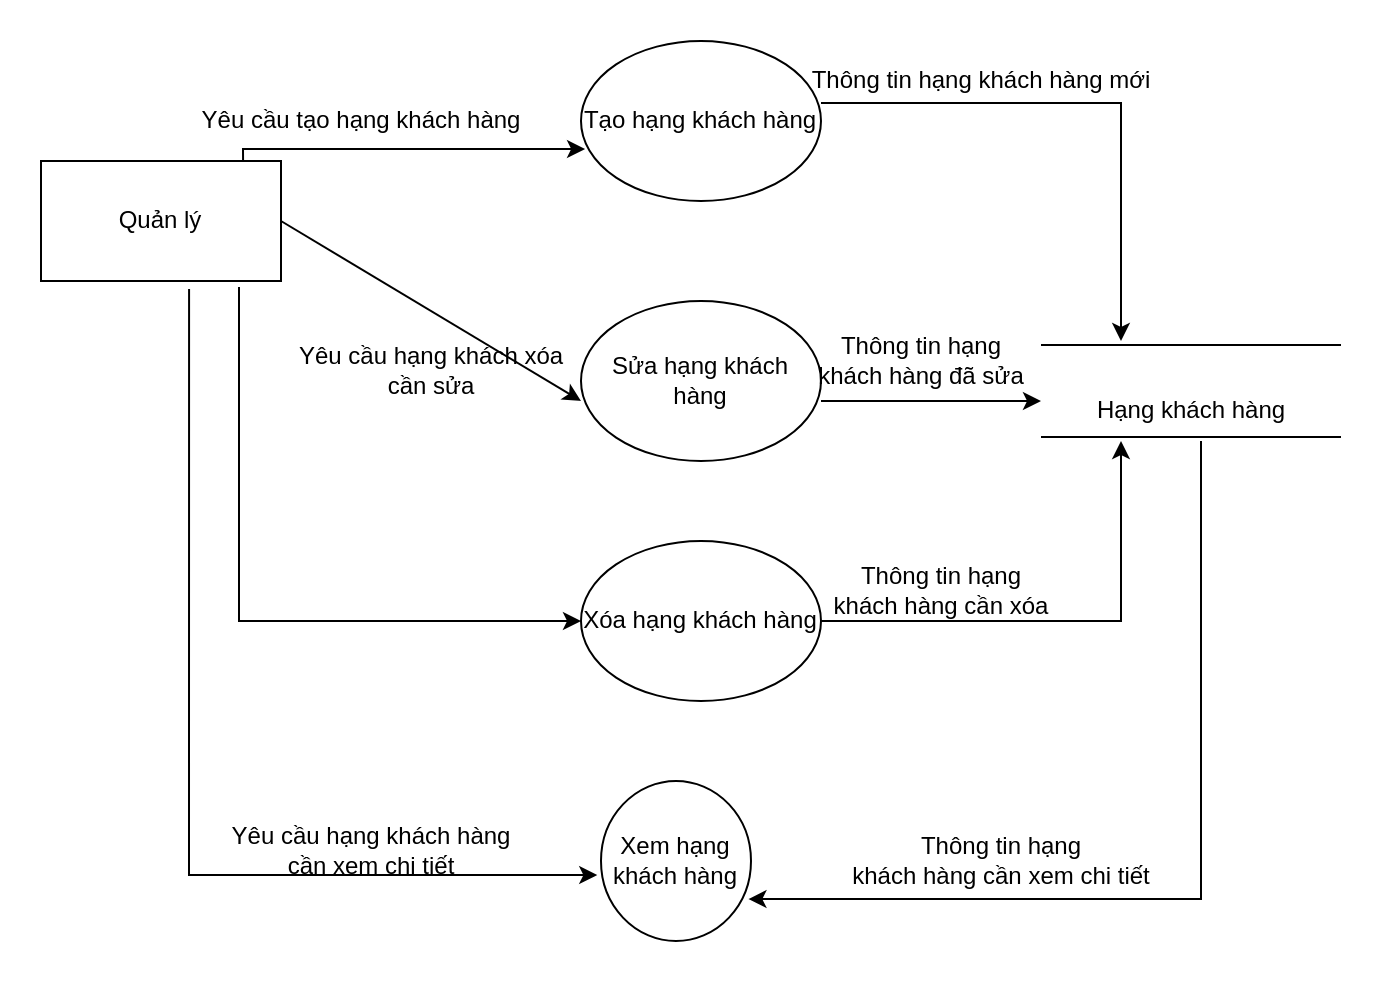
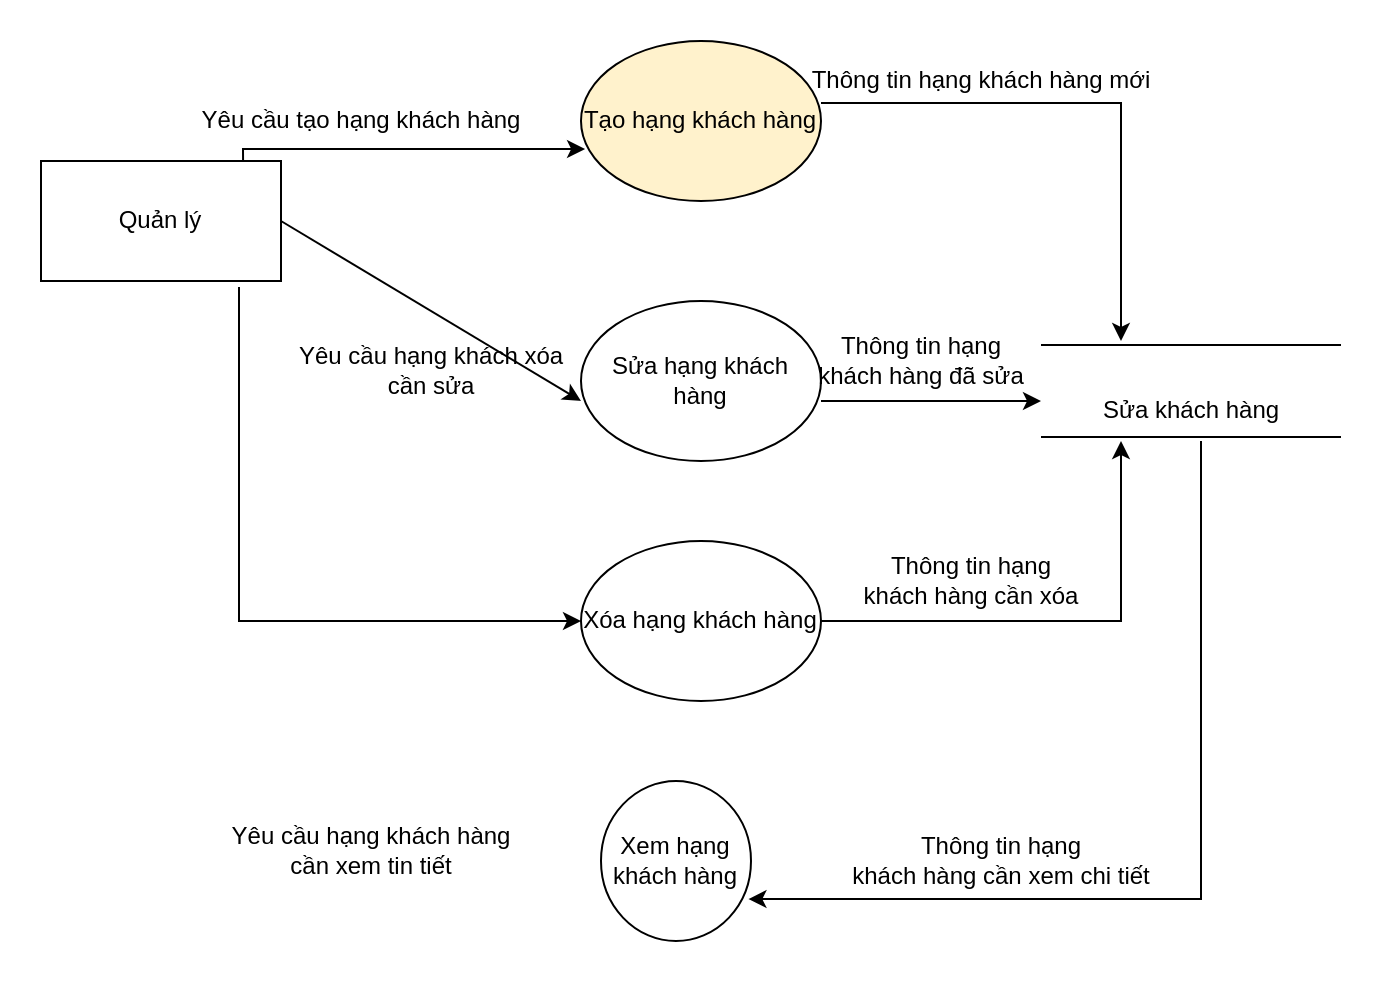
(701, 121) -> (701, 121)
(1192, 411) -> (1192, 411)
(941, 591) -> (971, 581)
(189, 780) -> none
(372, 851) -> (372, 851)
